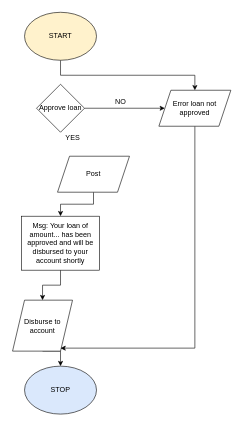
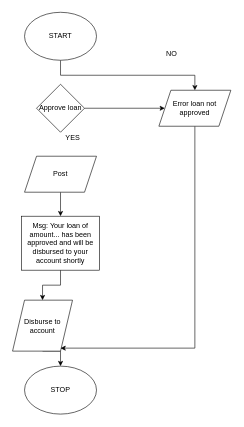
(60, 36) -> (60, 36)
(120, 102) -> (171, 54)
(93, 174) -> (60, 174)
(60, 390) -> (60, 390)
